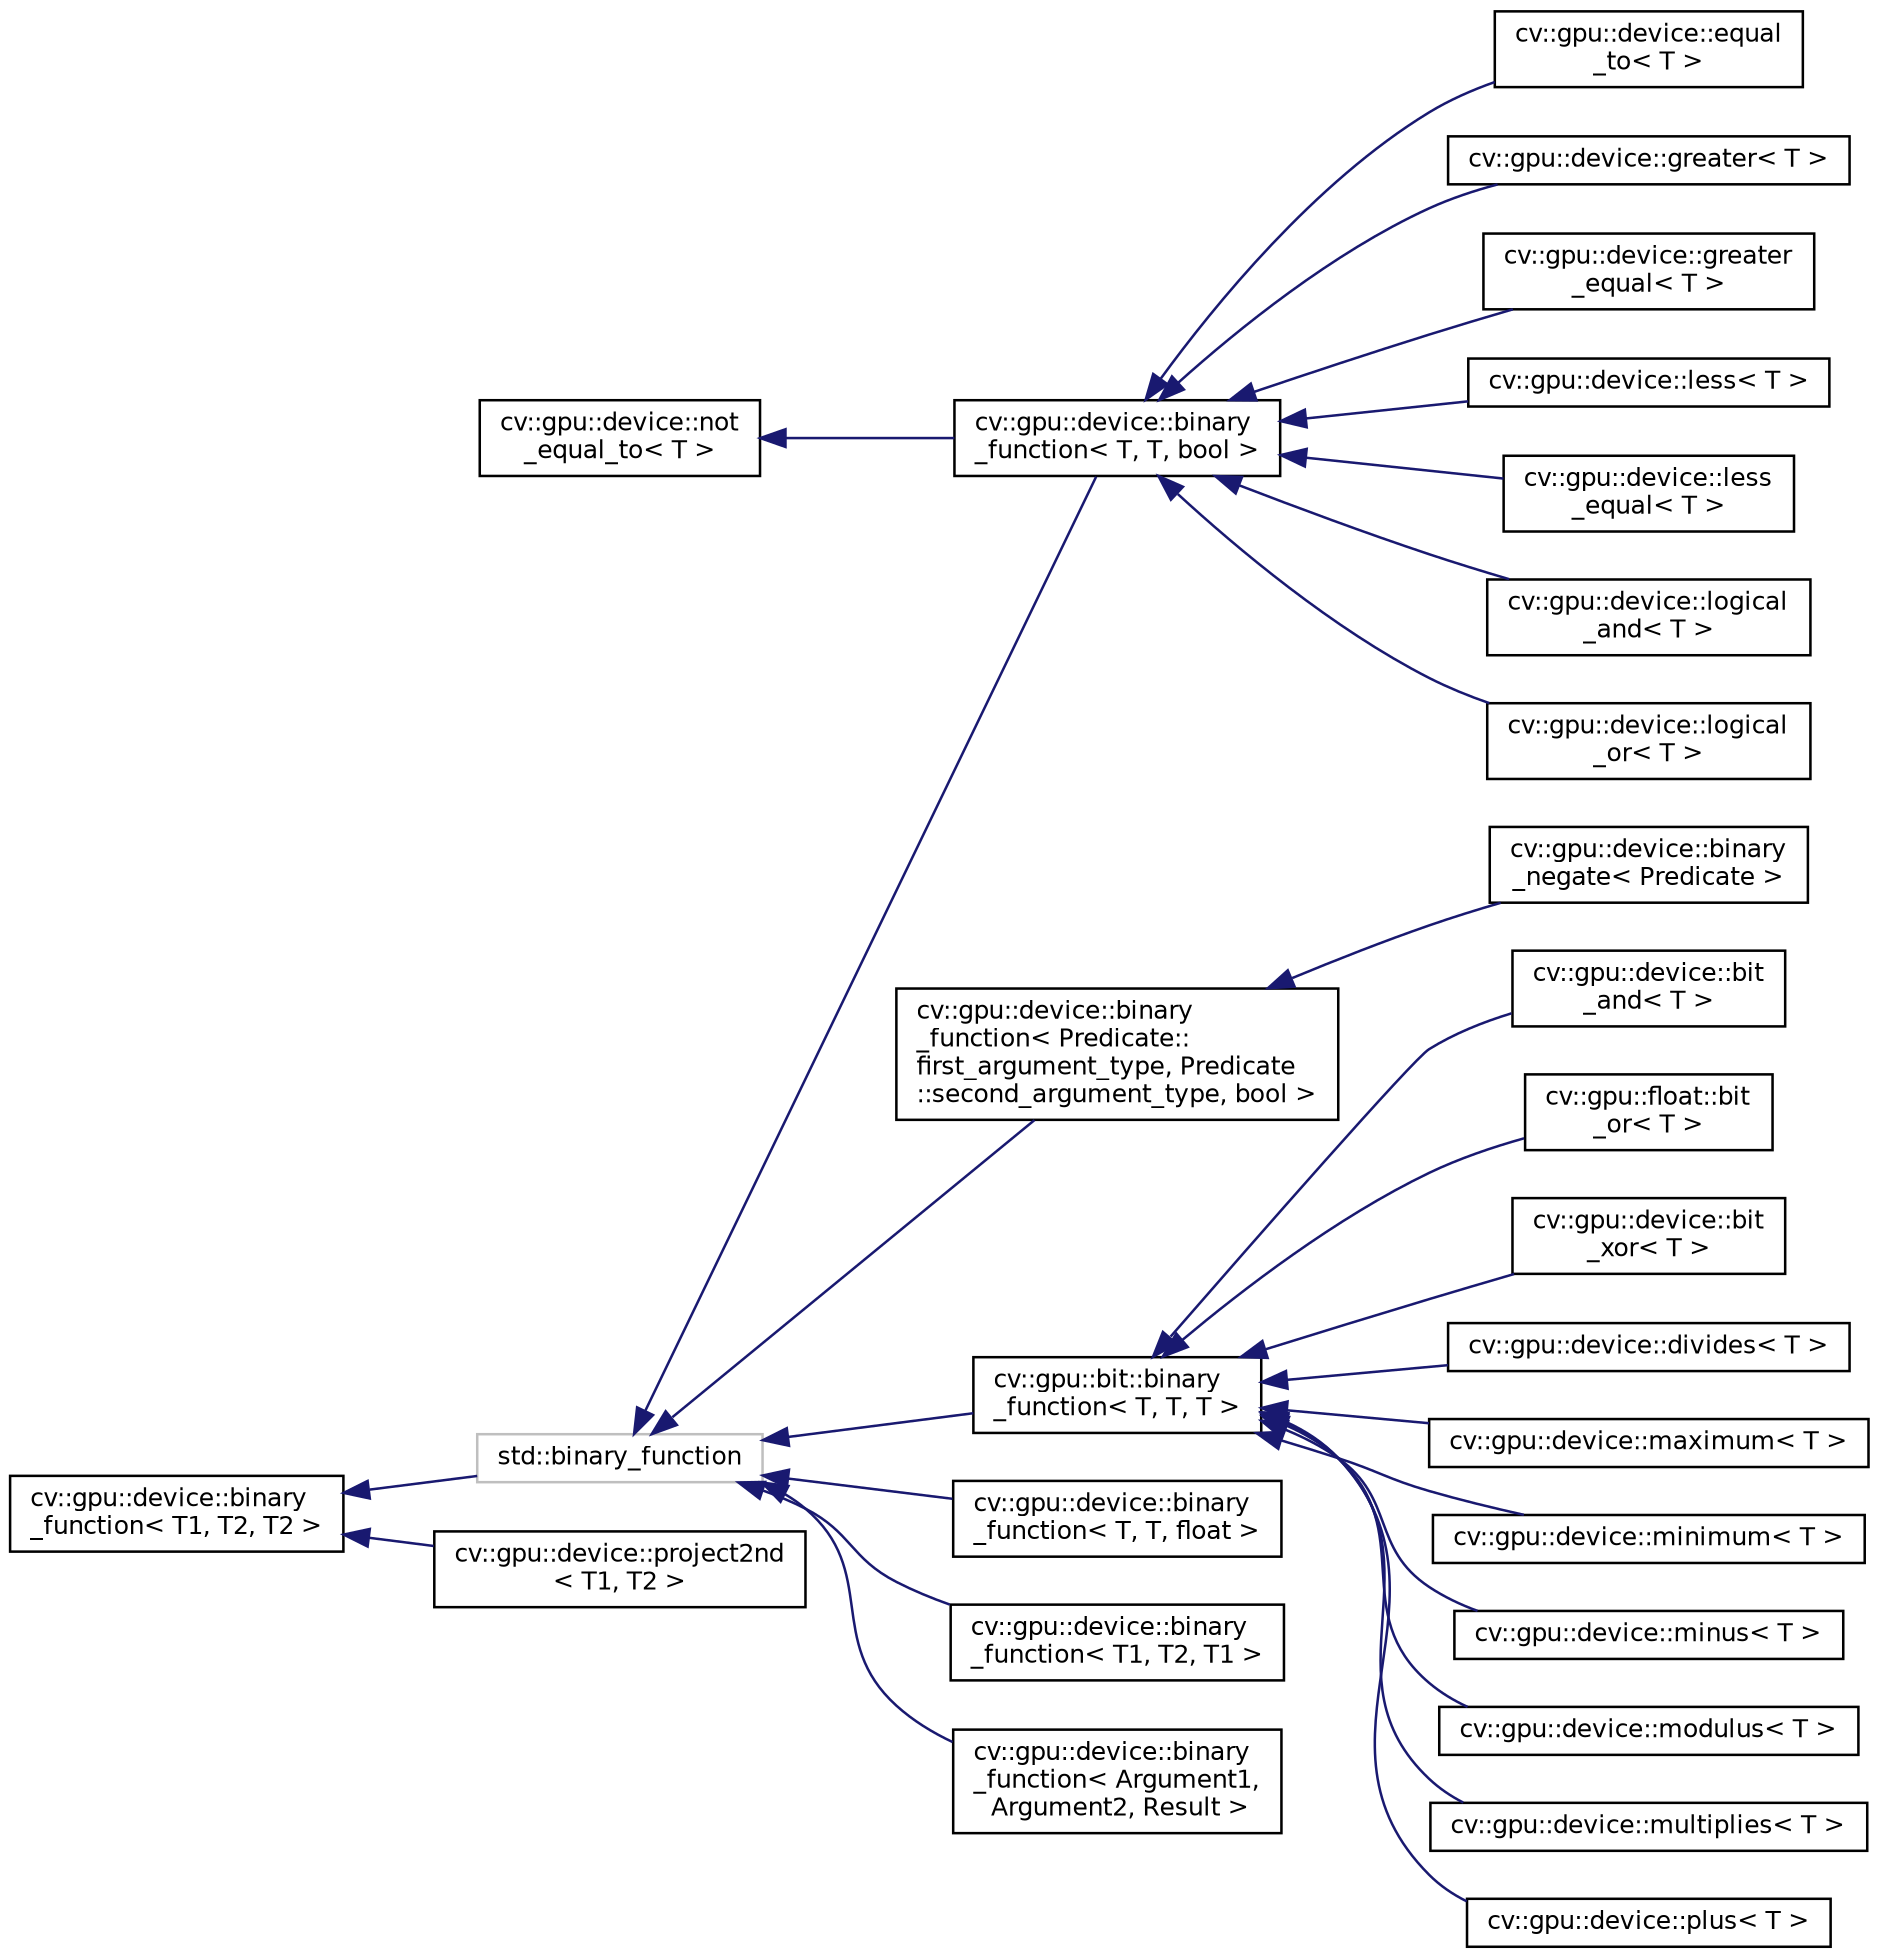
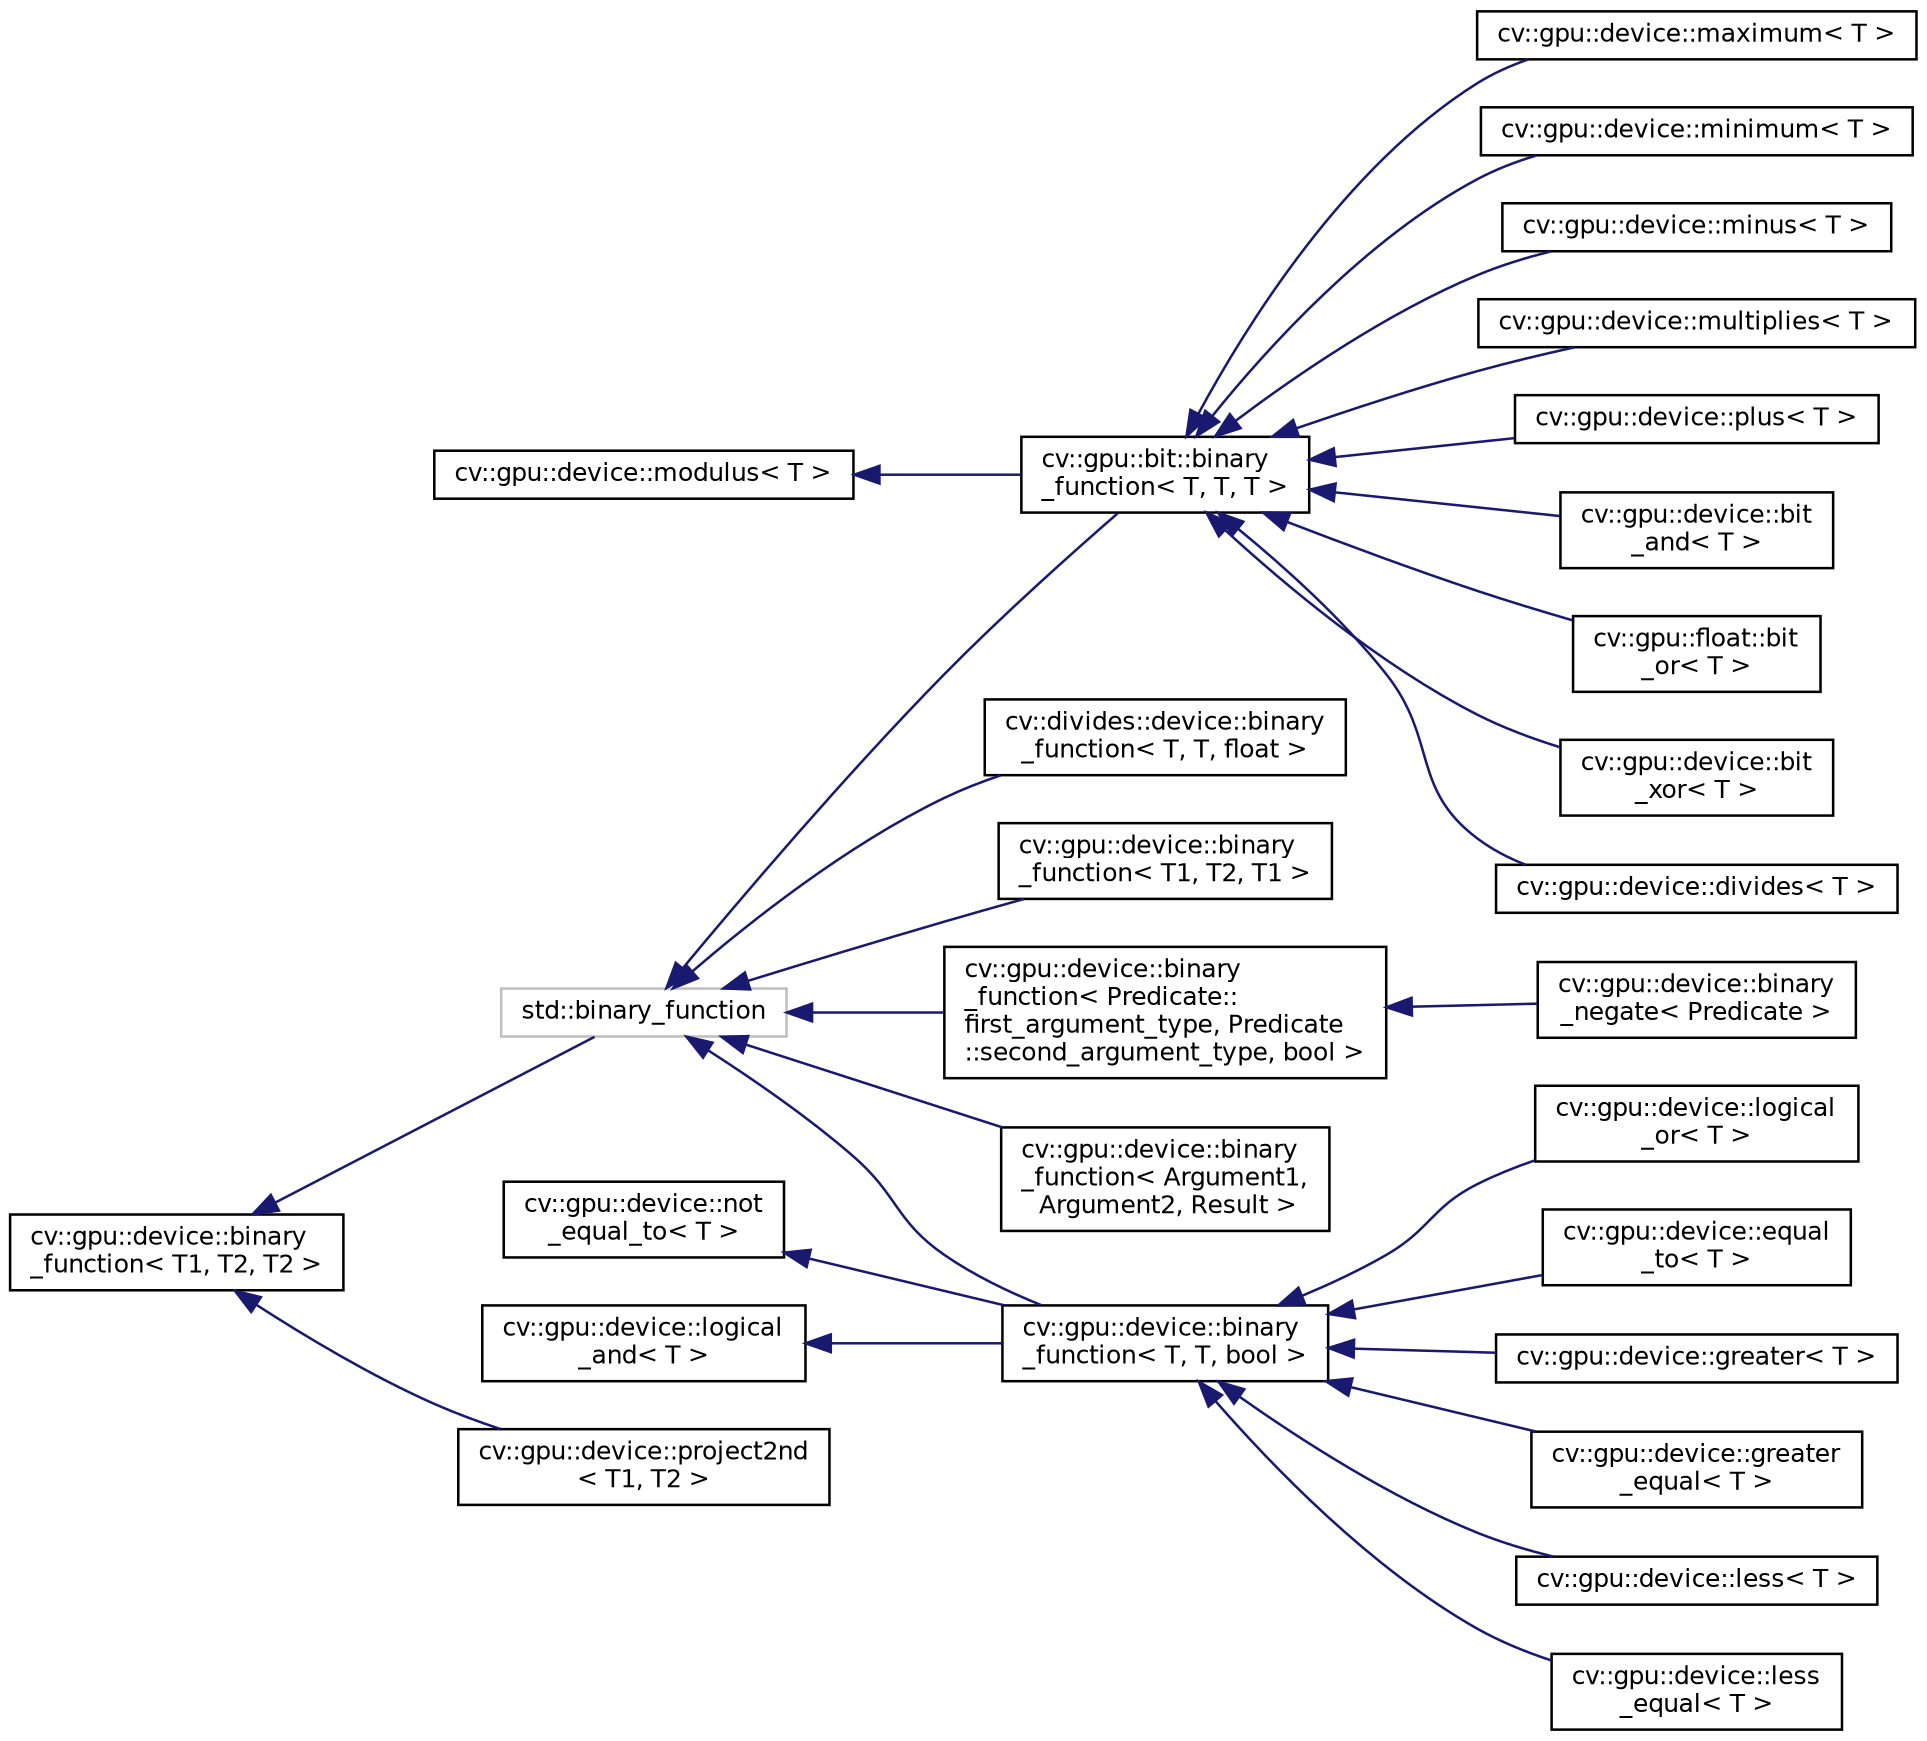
(1373, 535) -> (917, 1343)
(1117, 1519) -> (1165, 737)
(1402, 1649) -> (951, 475)
